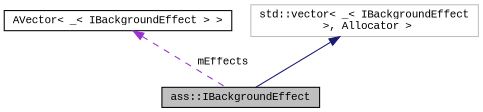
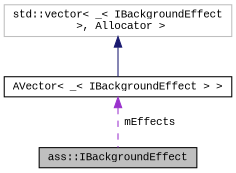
(293, 65) -> (118, 62)
